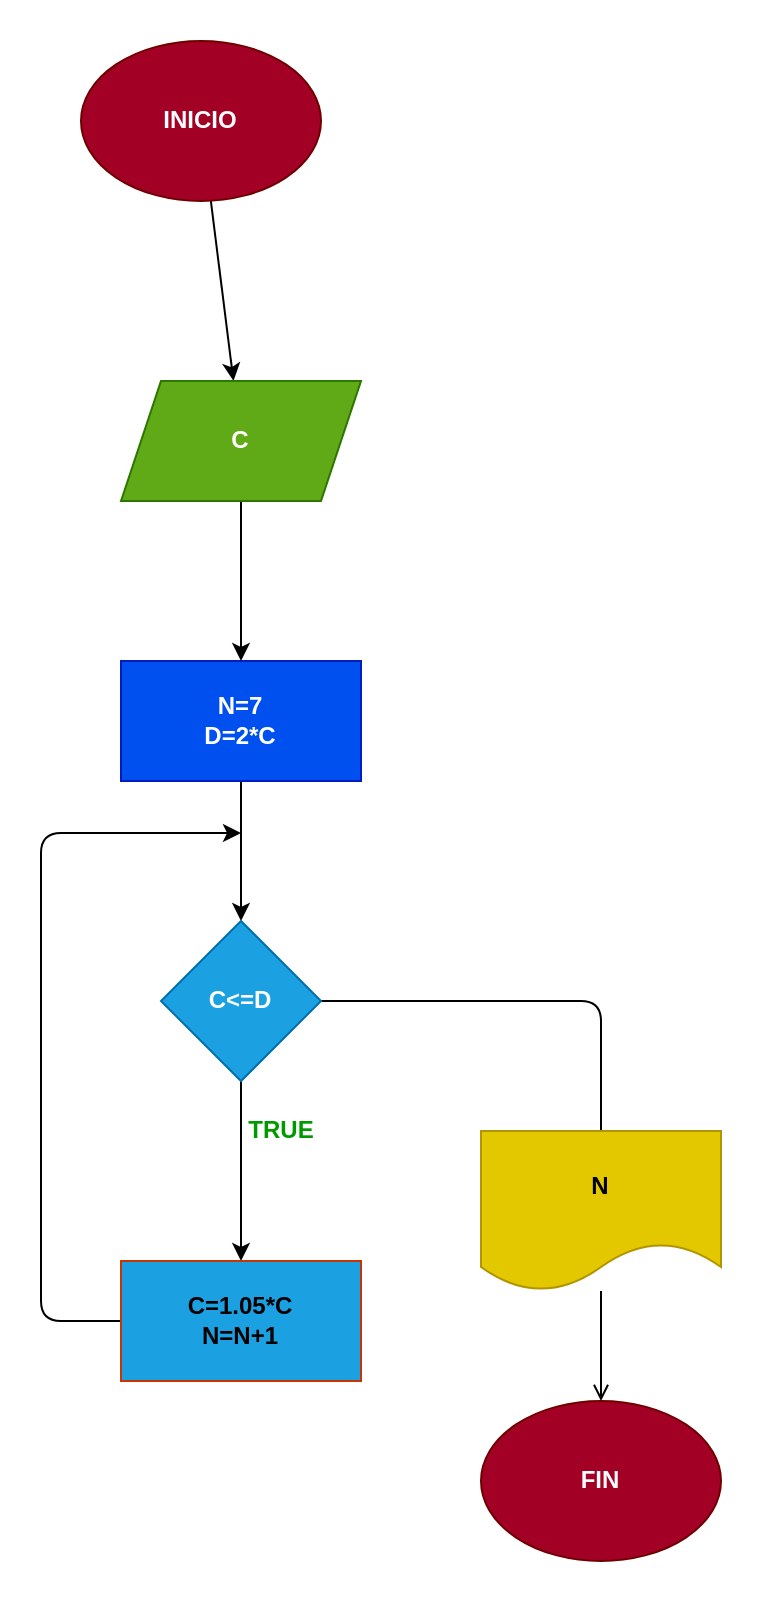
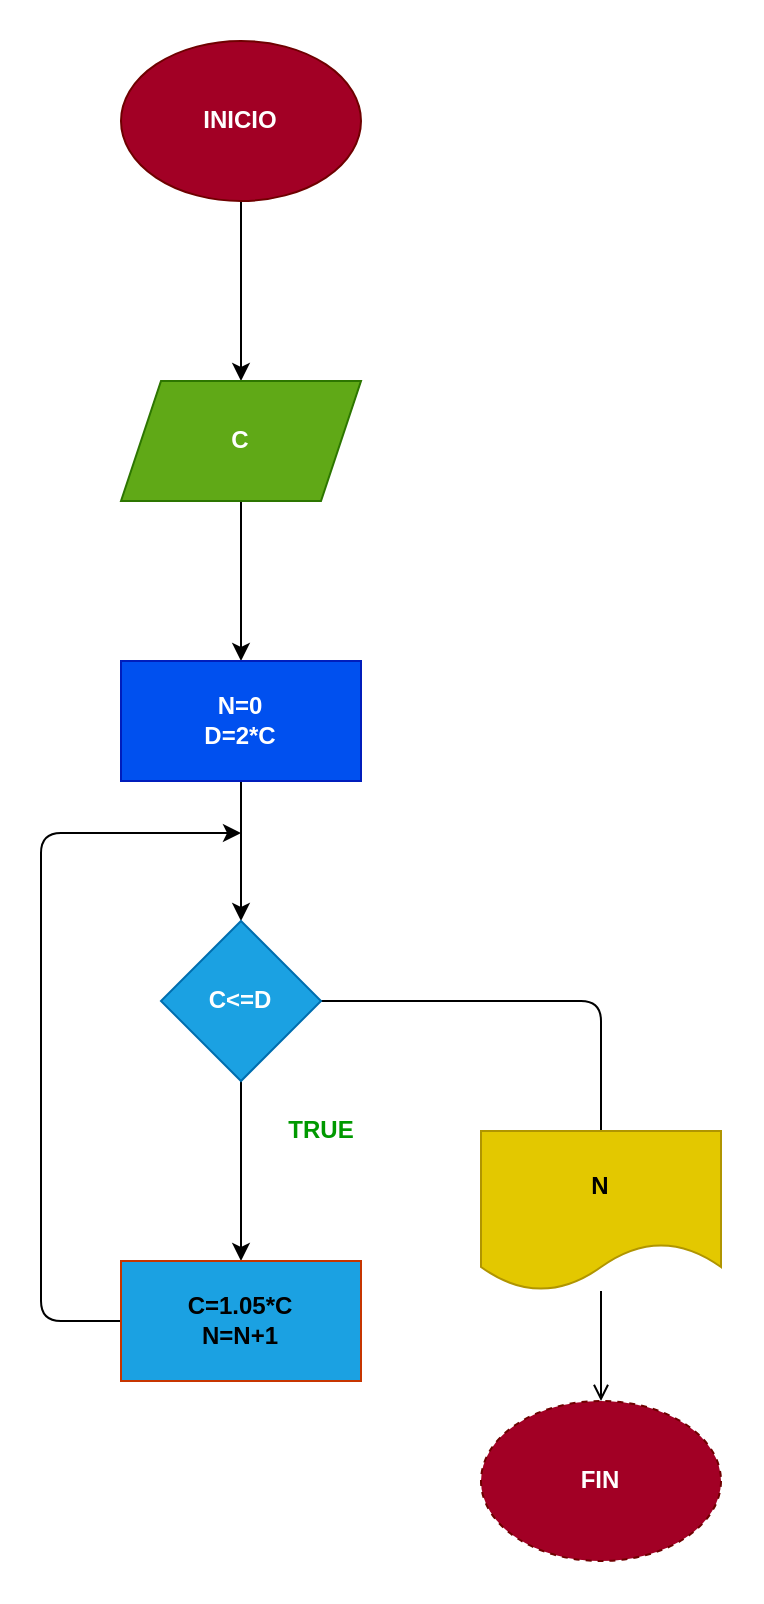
(201, 121) -> (241, 121)
(241, 721) -> (241, 721)
(281, 1131) -> (321, 1131)
(601, 1481) -> (601, 1481)
